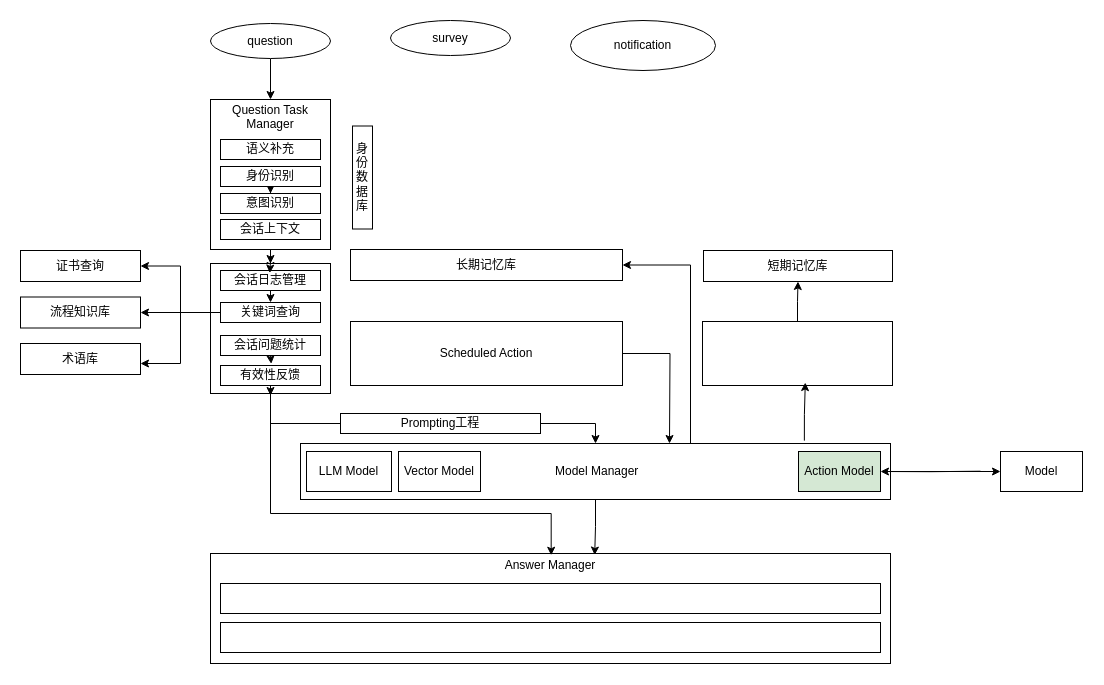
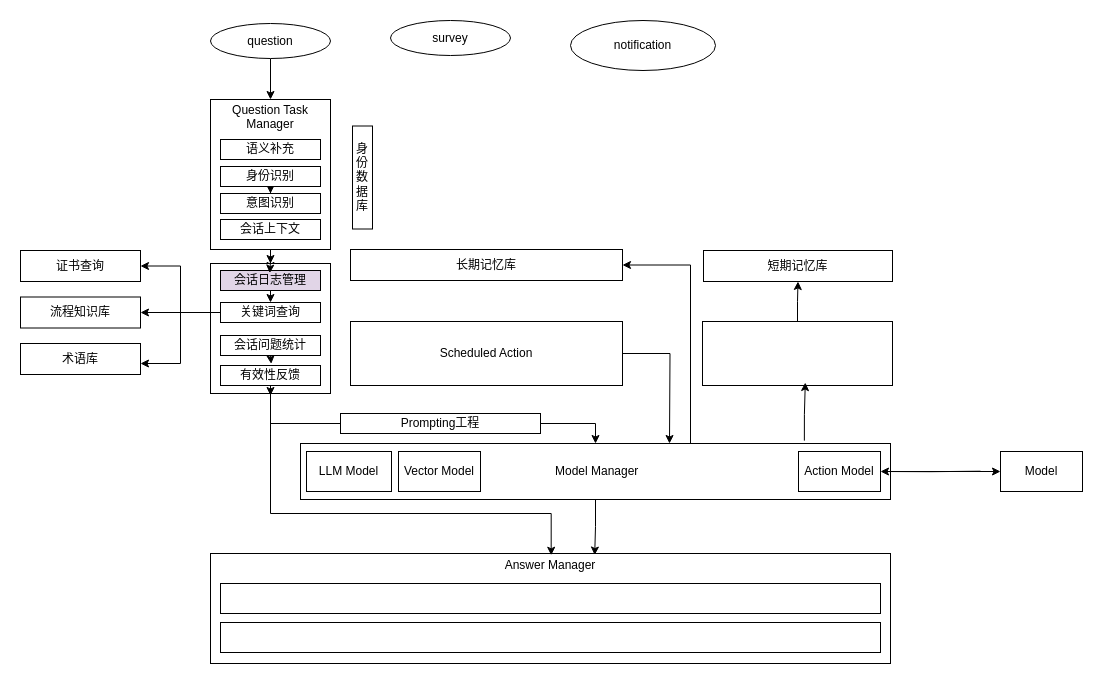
(271, 281) -> (271, 281)
(840, 472) -> (840, 472)
